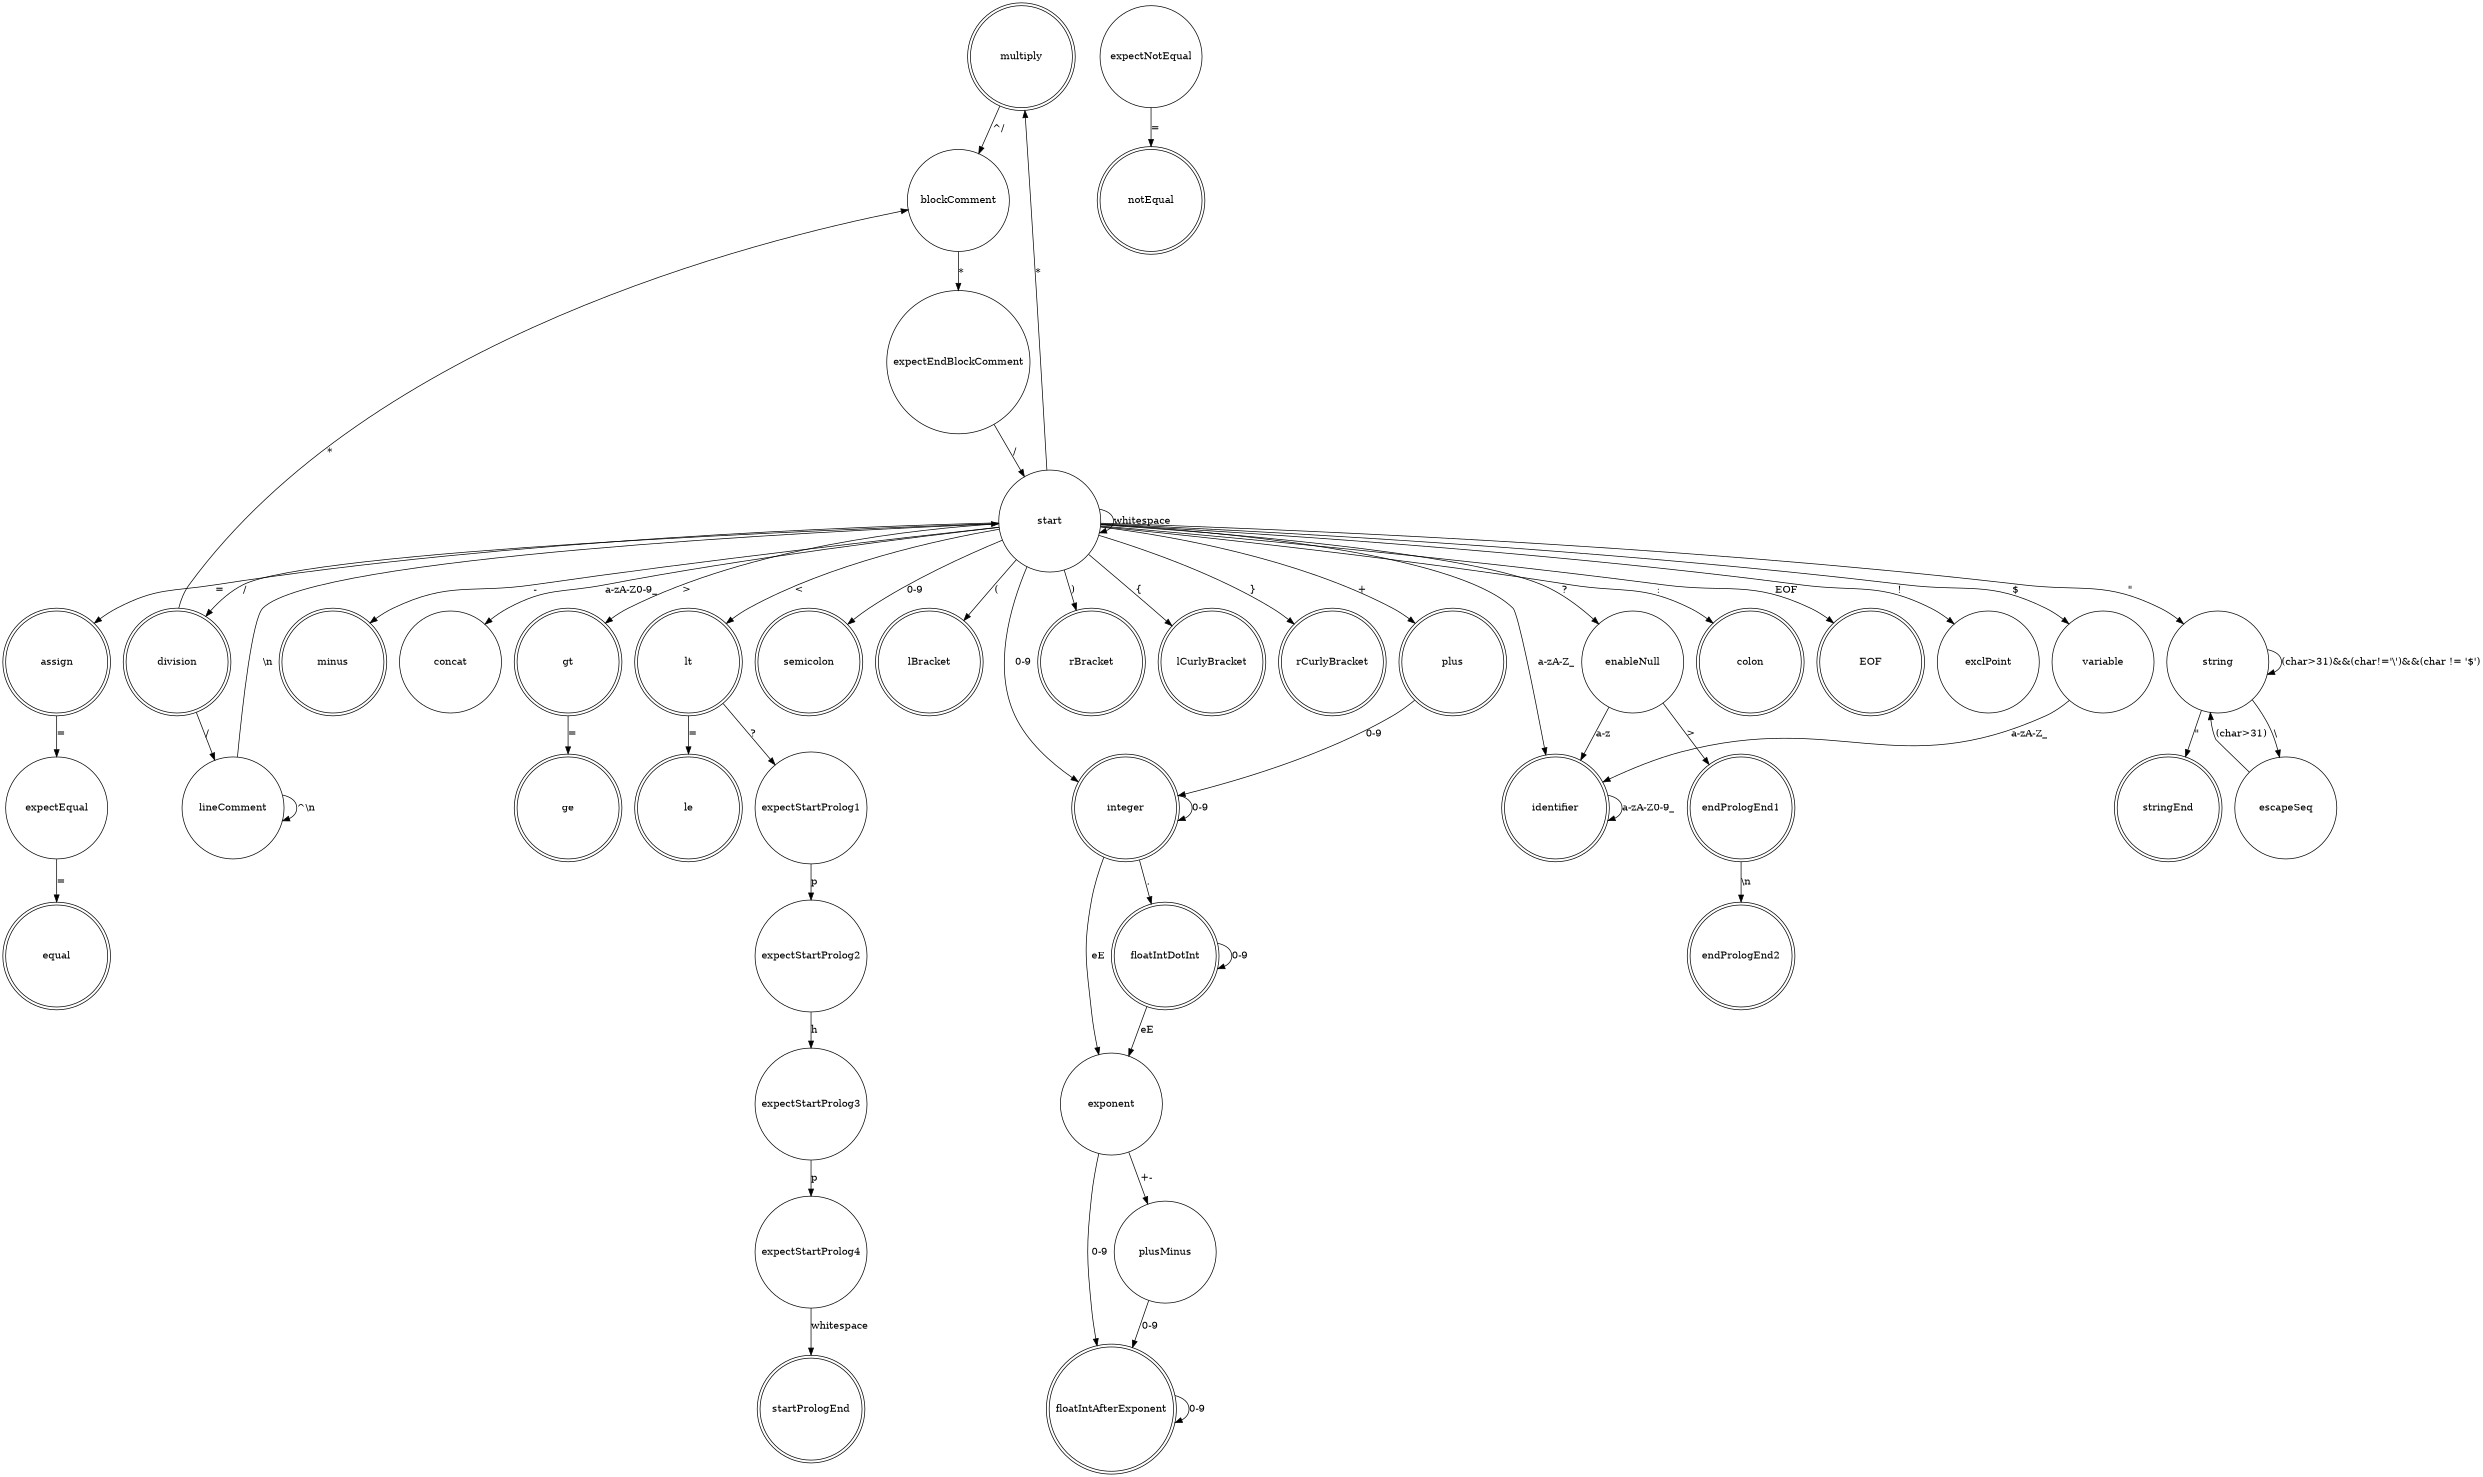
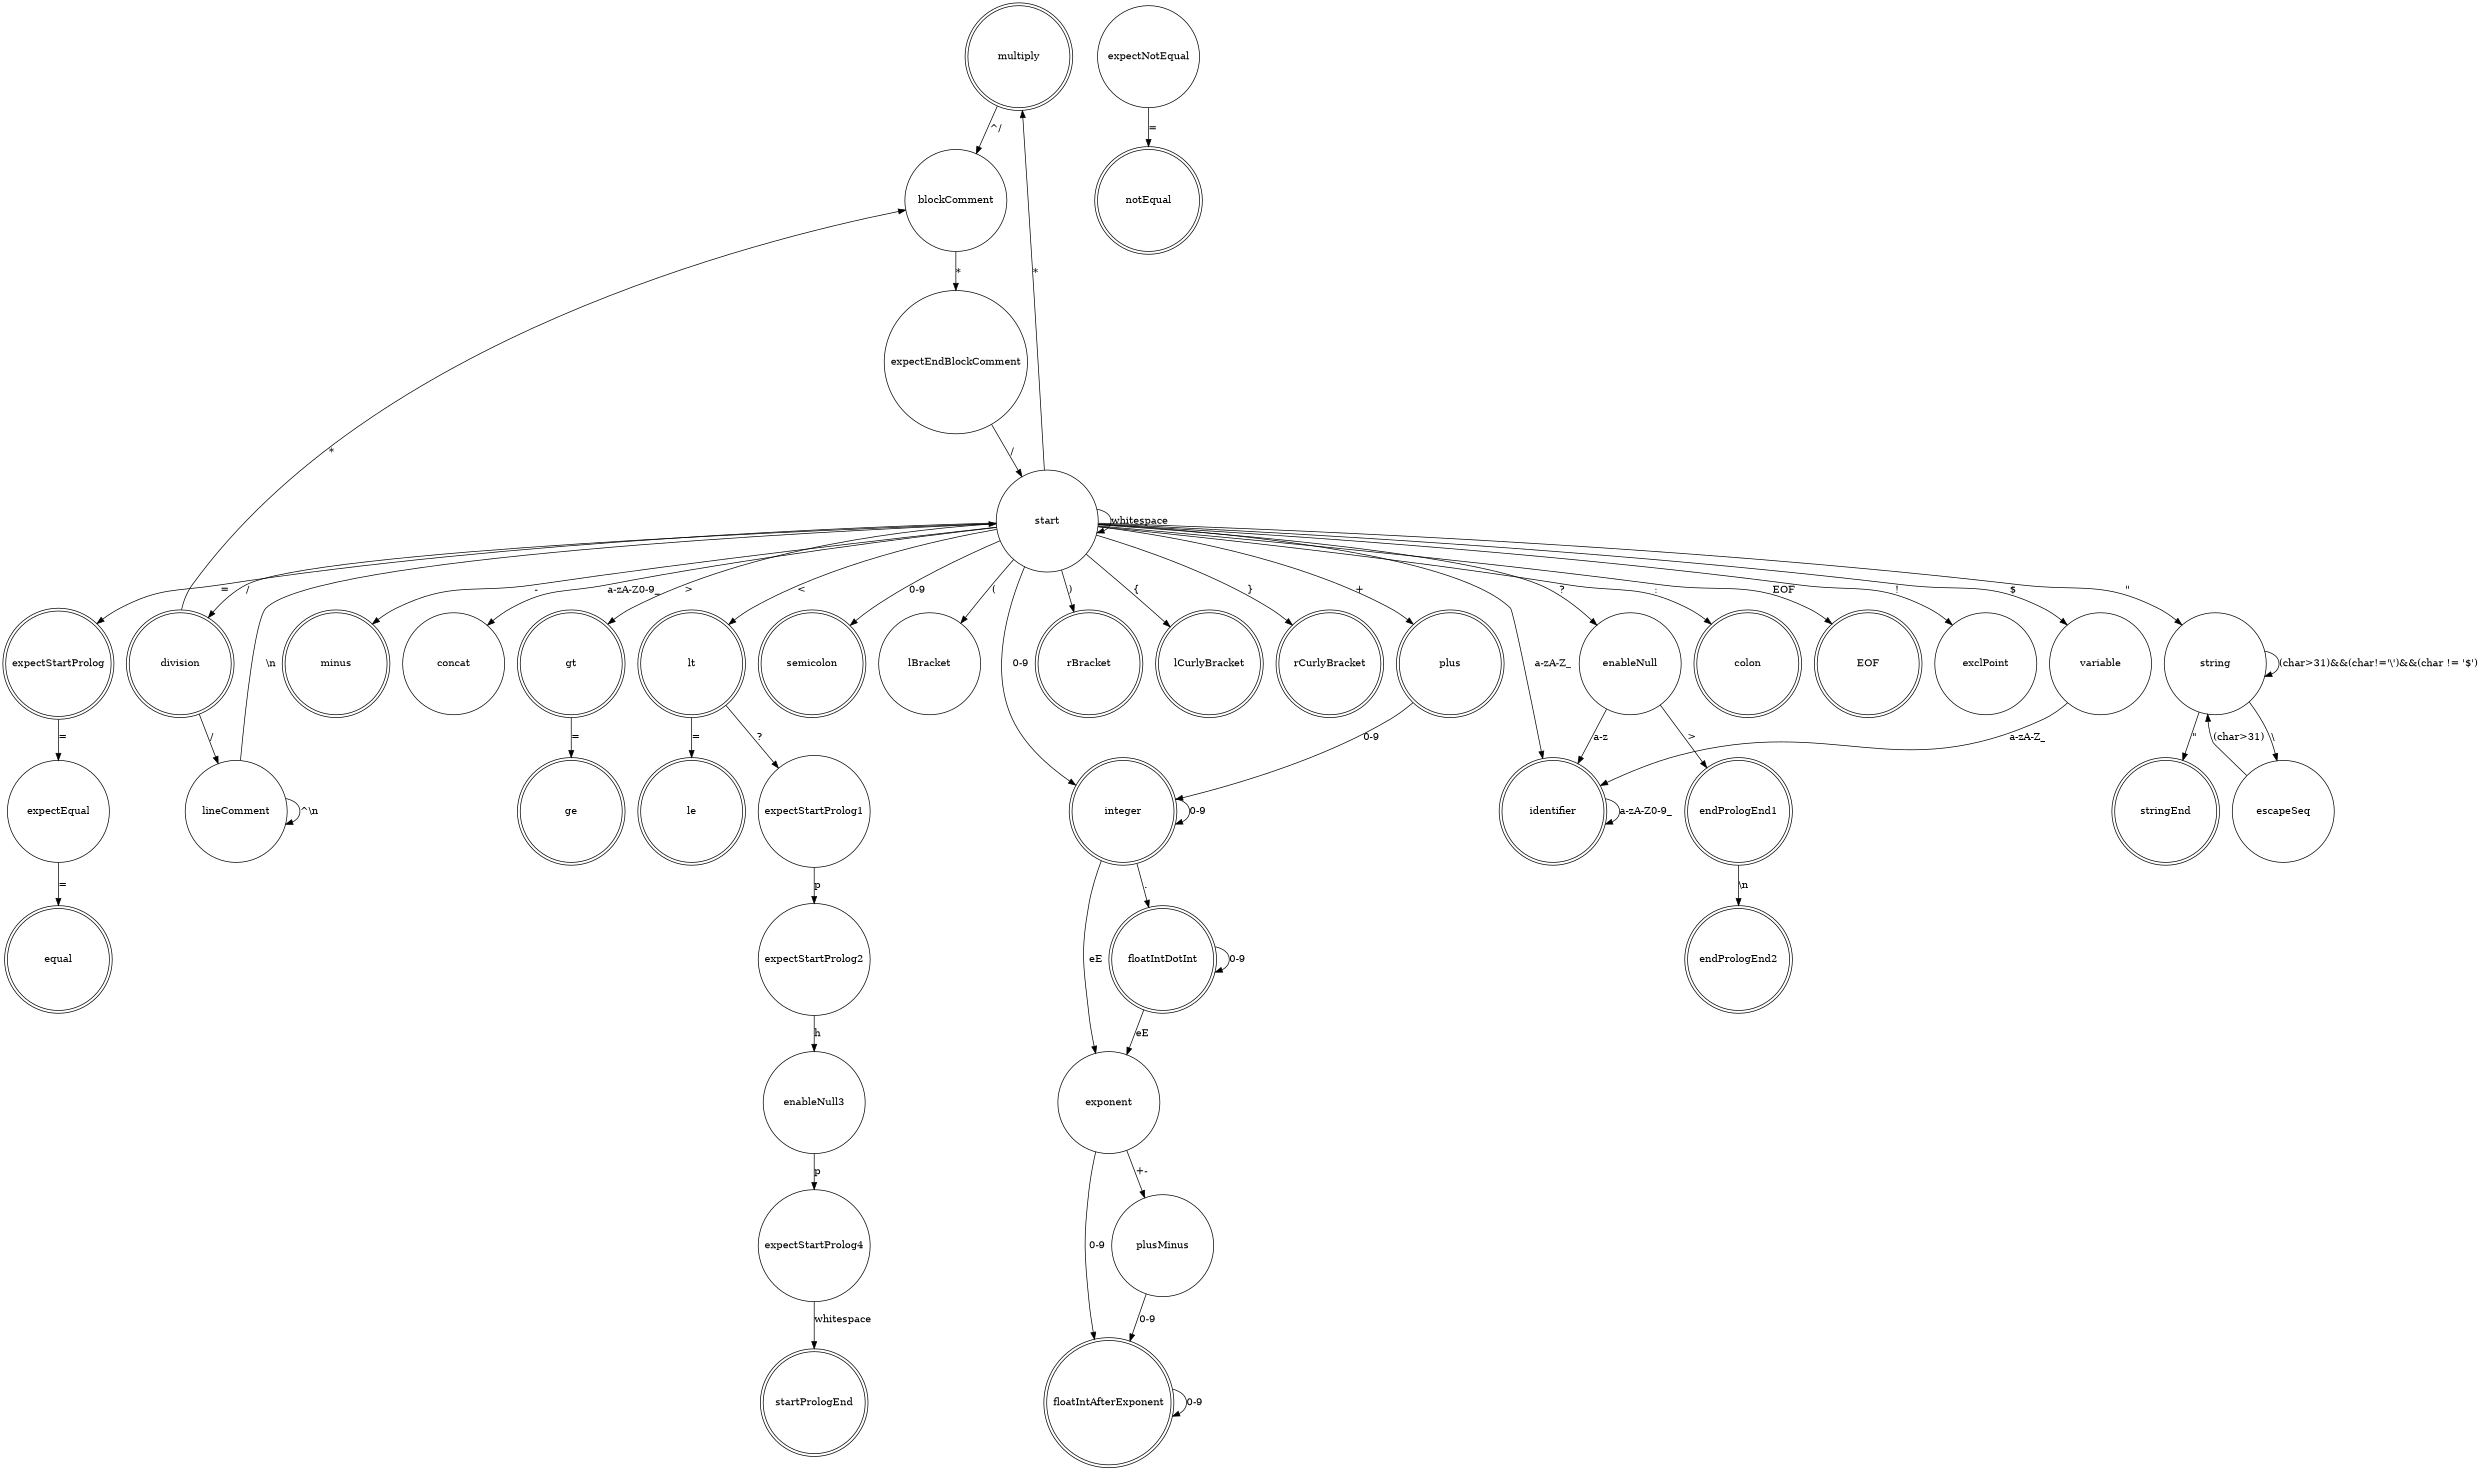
(57, 662) -> (58, 664)
(929, 662) -> (930, 664)
(811, 1104) -> (814, 1103)
